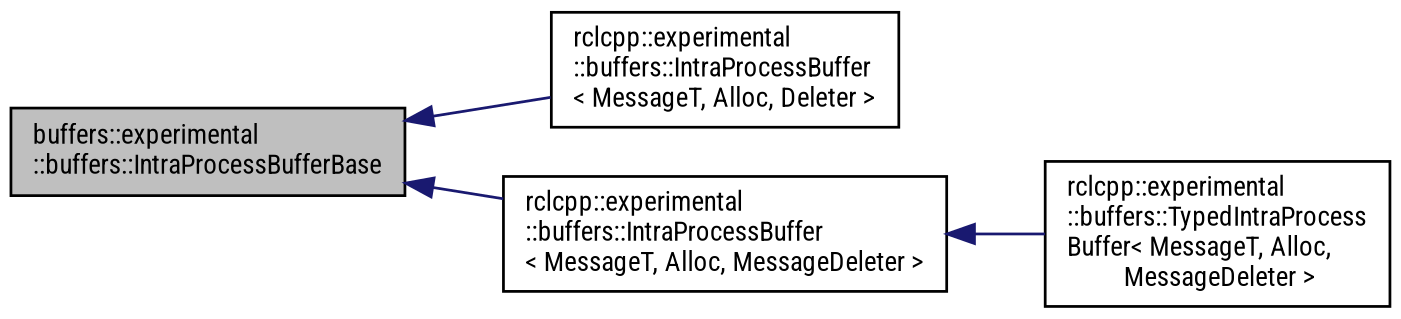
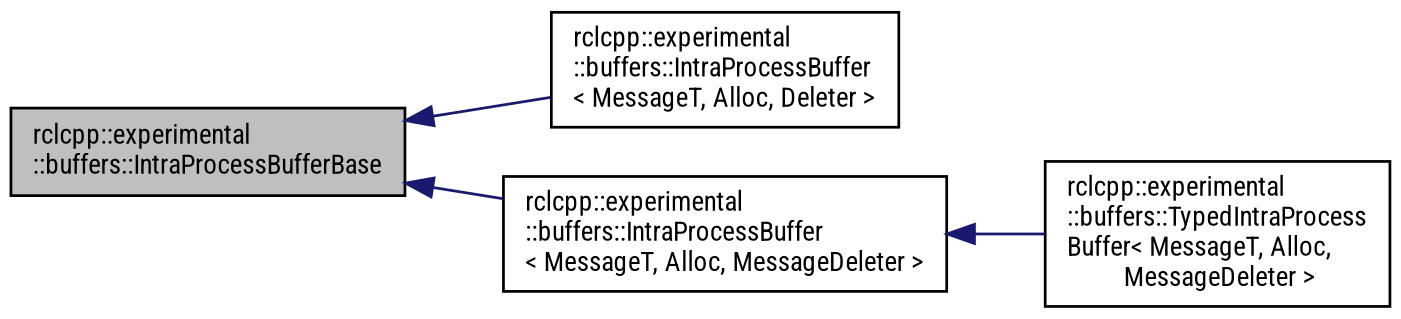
(208, 152) -> (208, 152)
